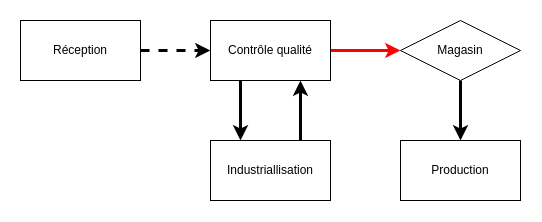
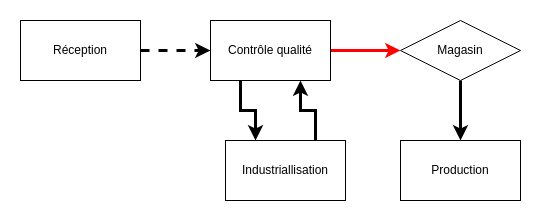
(271, 171) -> (286, 171)
